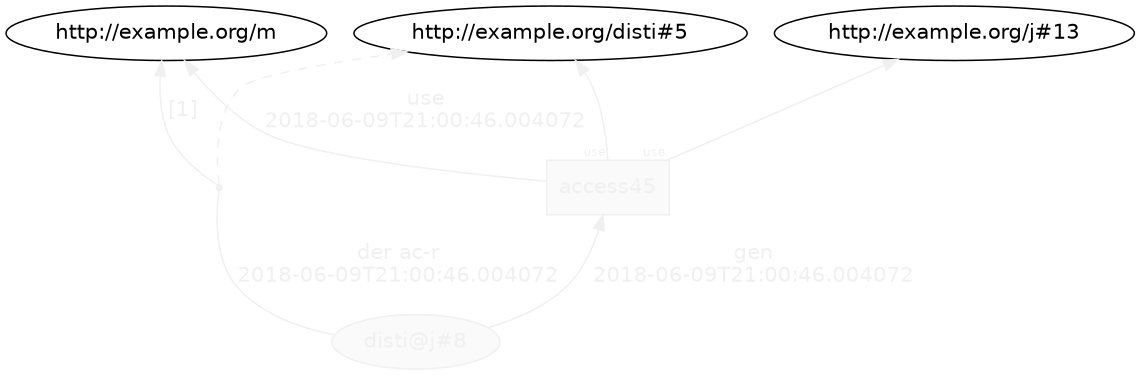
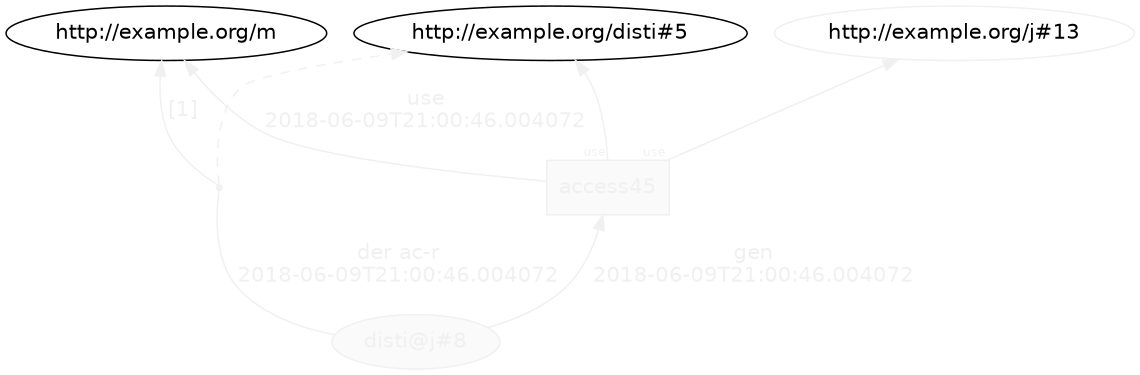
(954, 33) -> (954, 33)
